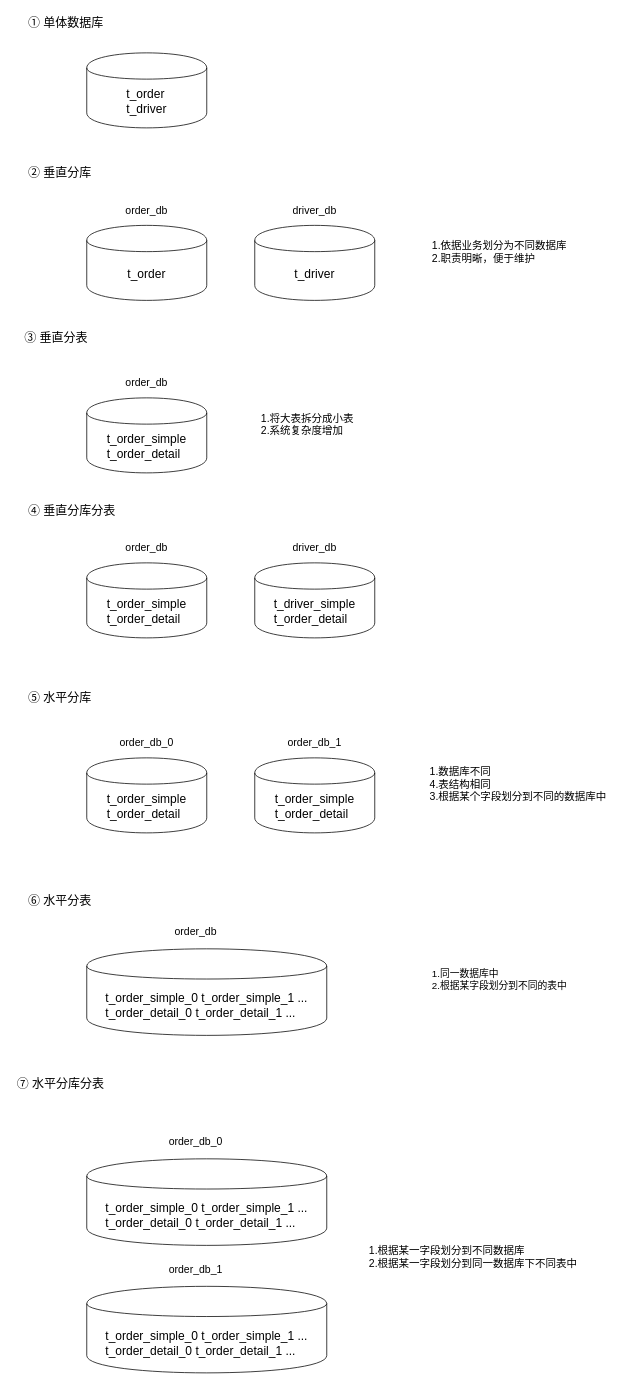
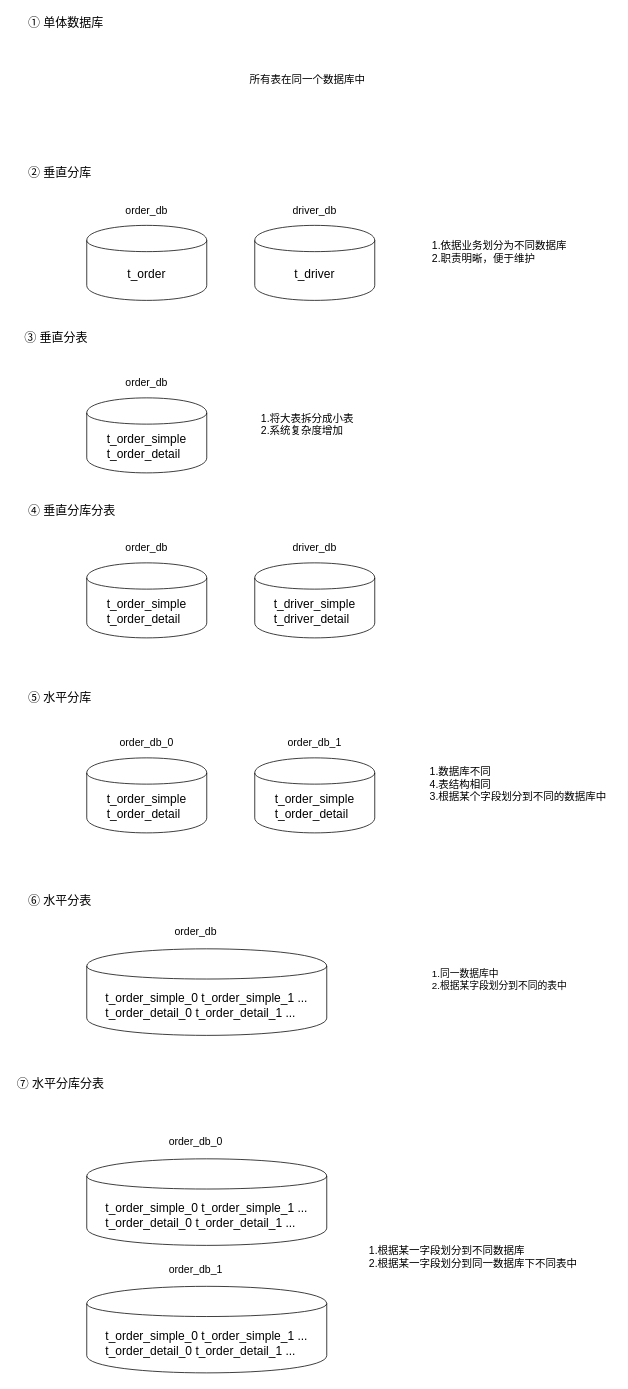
none -> (307, 80)
(147, 90) -> none
(315, 612) -> (315, 612)
